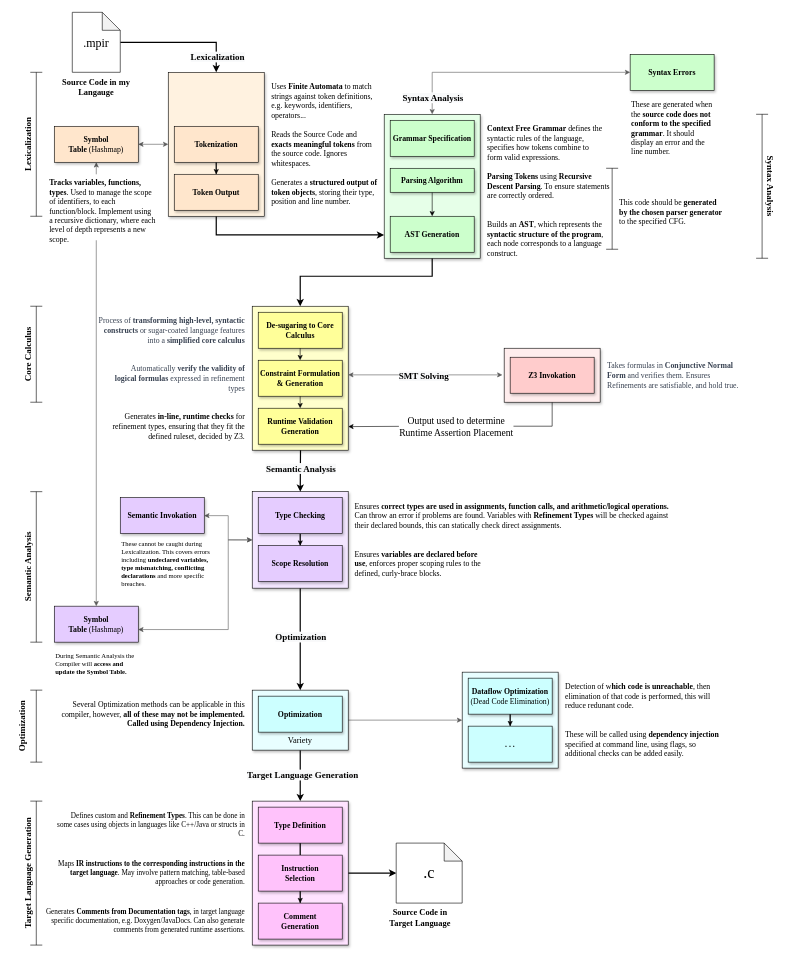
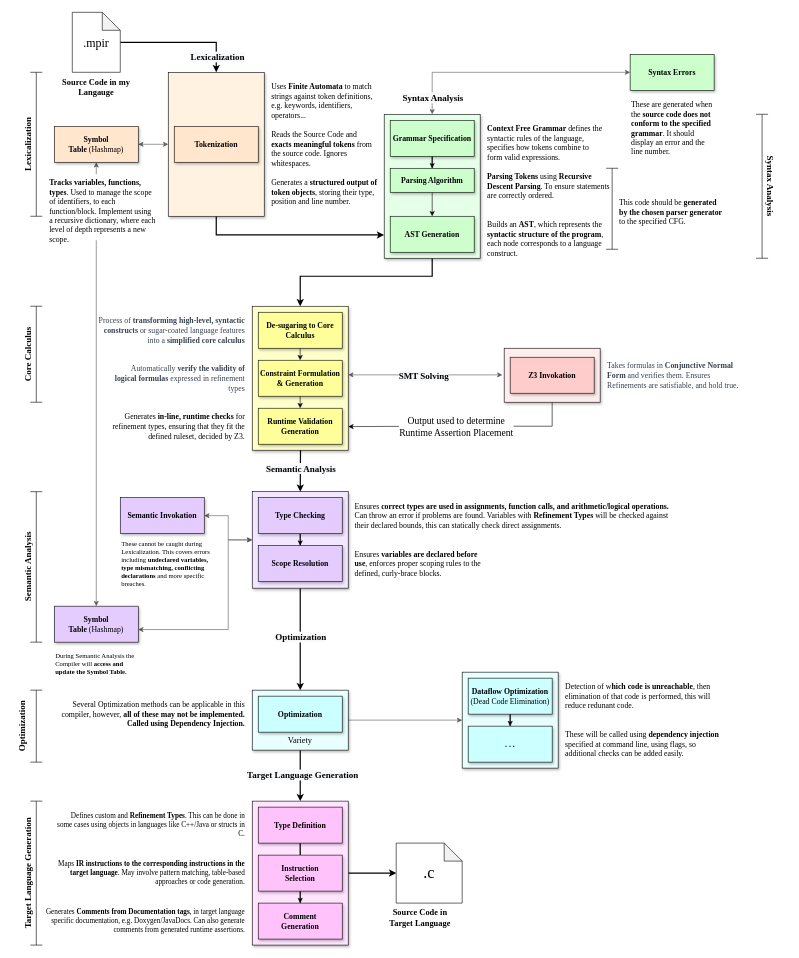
none -> (432, 164)
(216, 170) -> none
(216, 192) -> none
